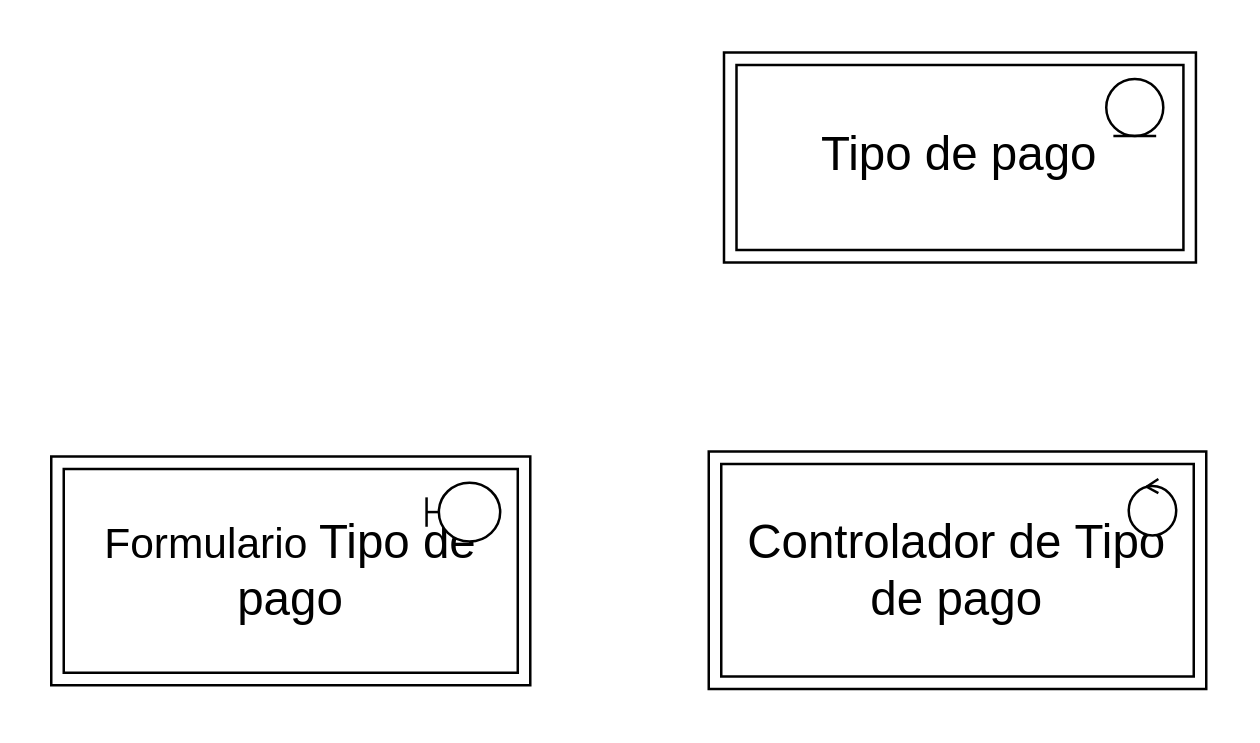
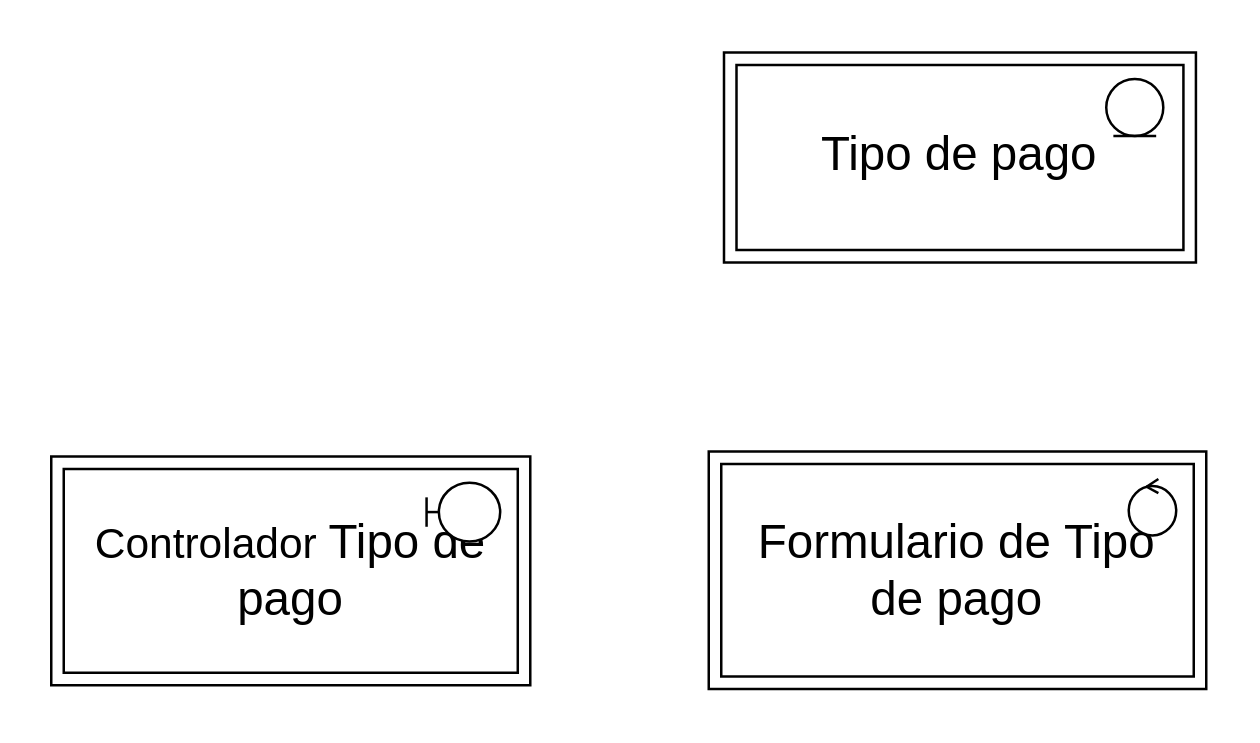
(291, 571) -> (291, 571)
(958, 571) -> (958, 571)
